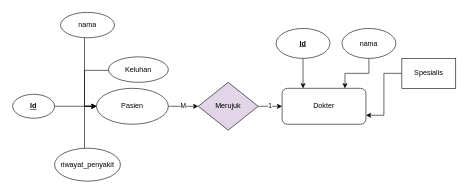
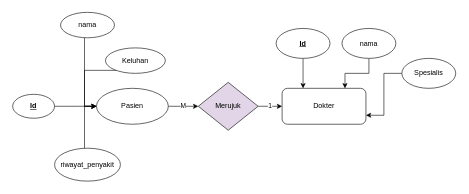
(138, 70) -> (135, 61)
(429, 74) -> (429, 74)
